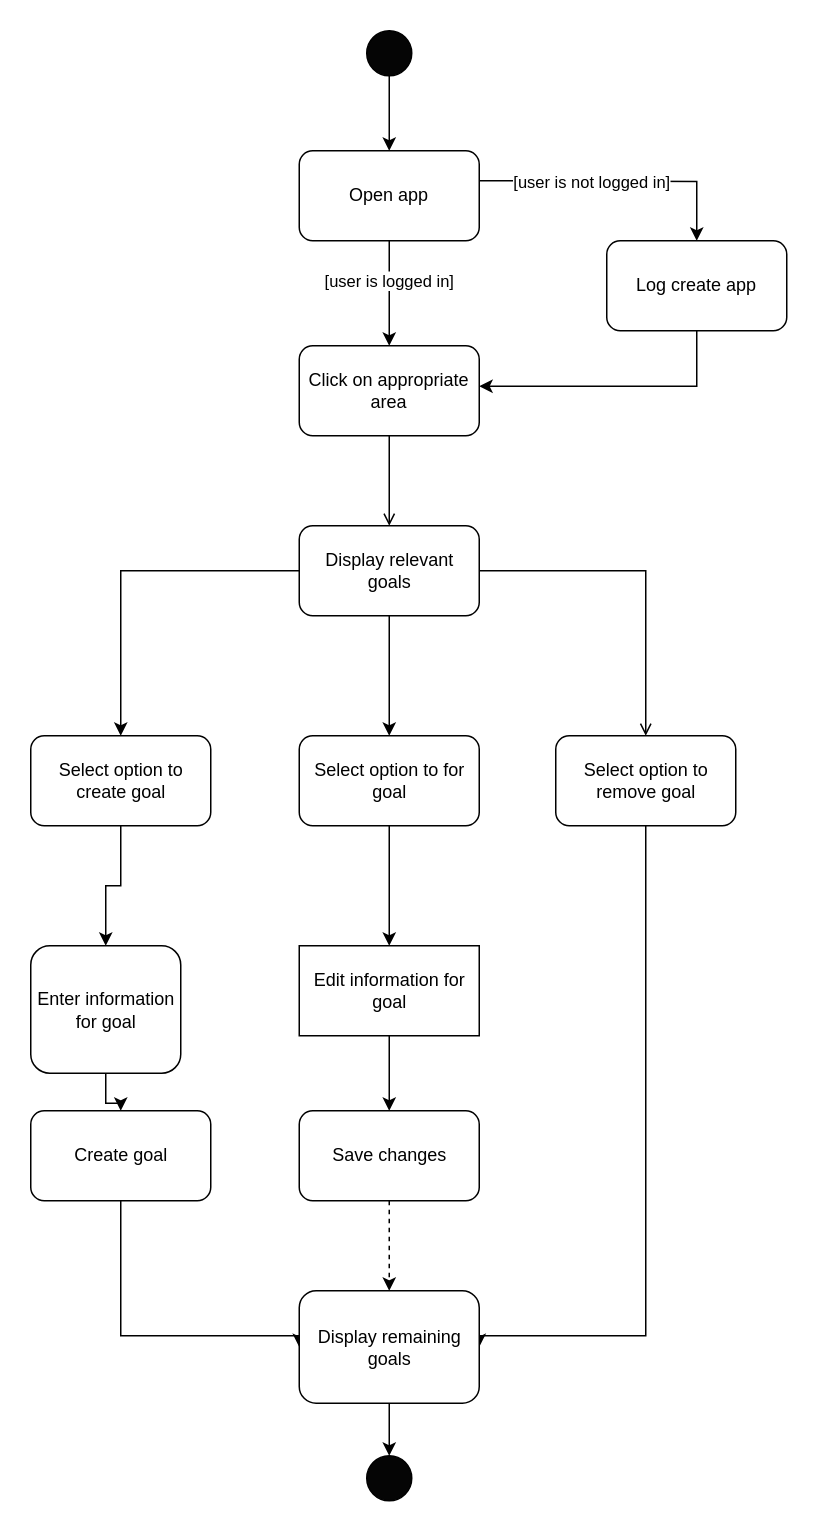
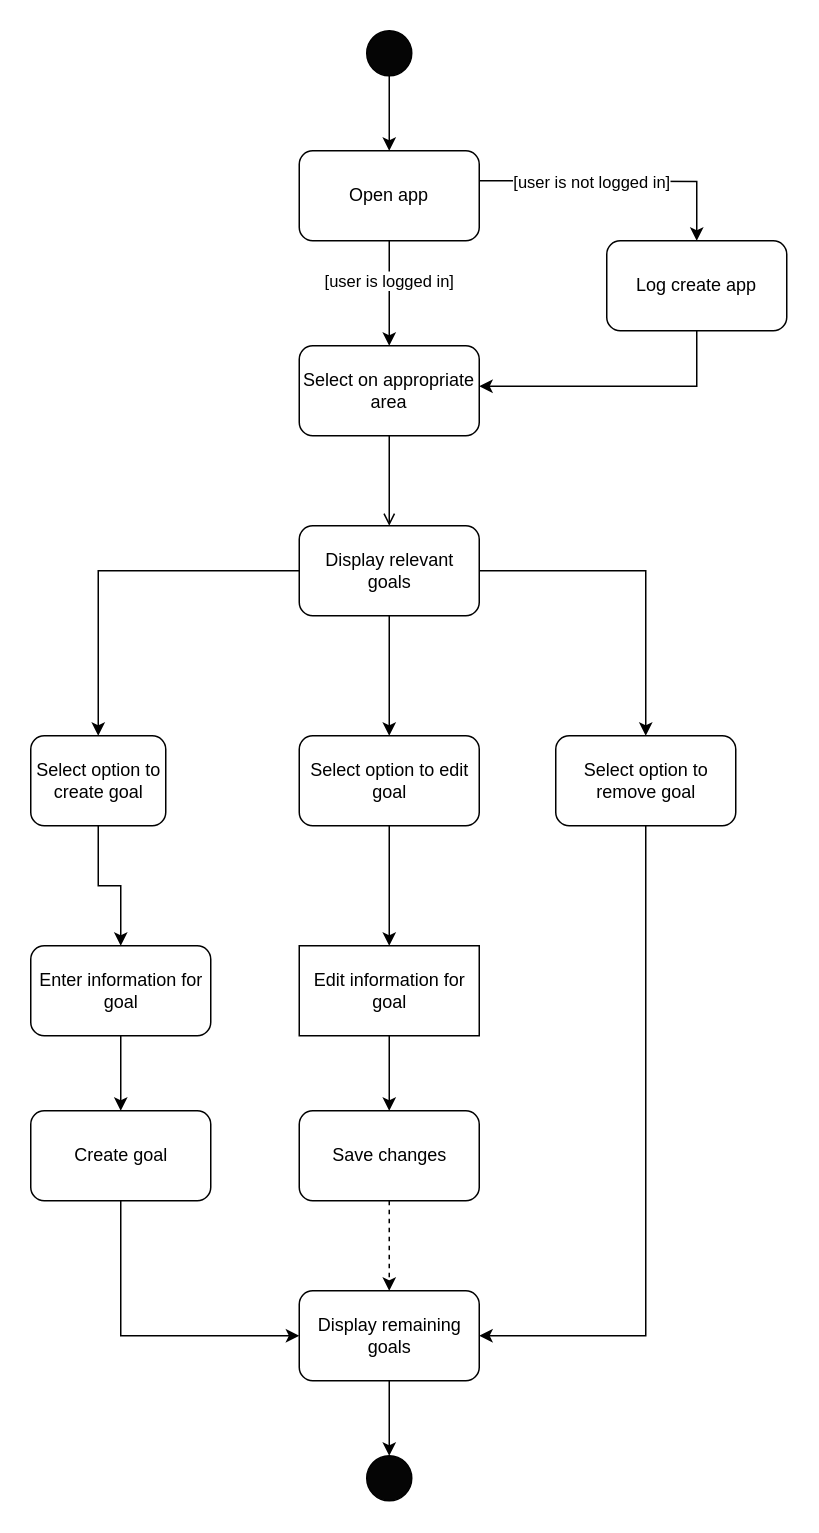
(389, 391) -> (389, 391)
(646, 726) -> (646, 724)
(121, 781) -> (98, 781)
(390, 781) -> (390, 781)
(106, 1010) -> (121, 991)
(389, 1347) -> (389, 1336)
